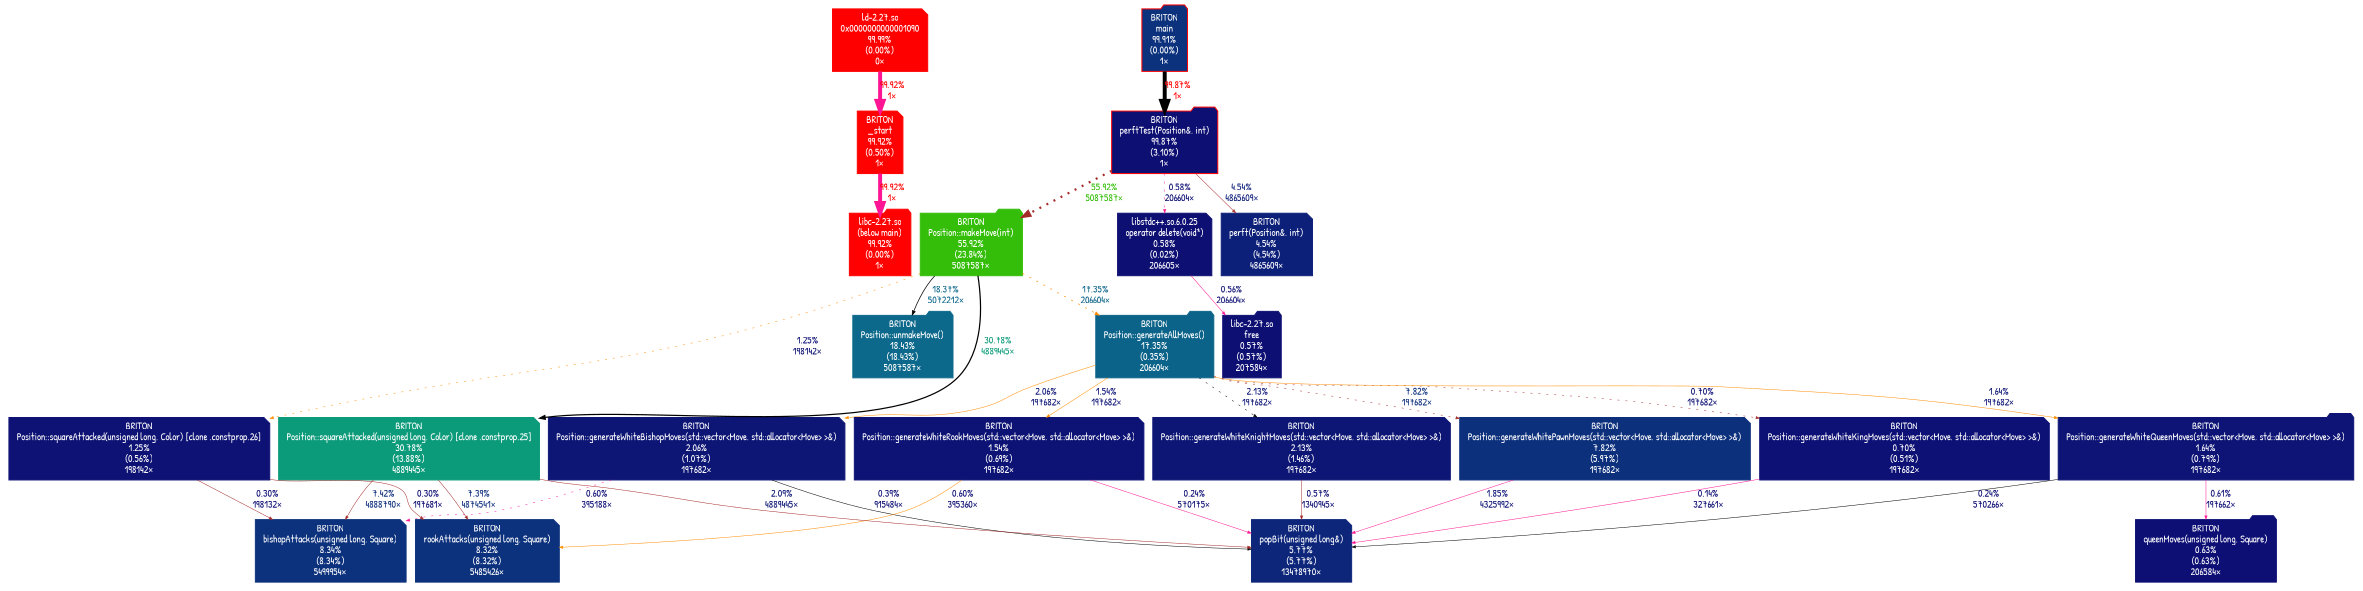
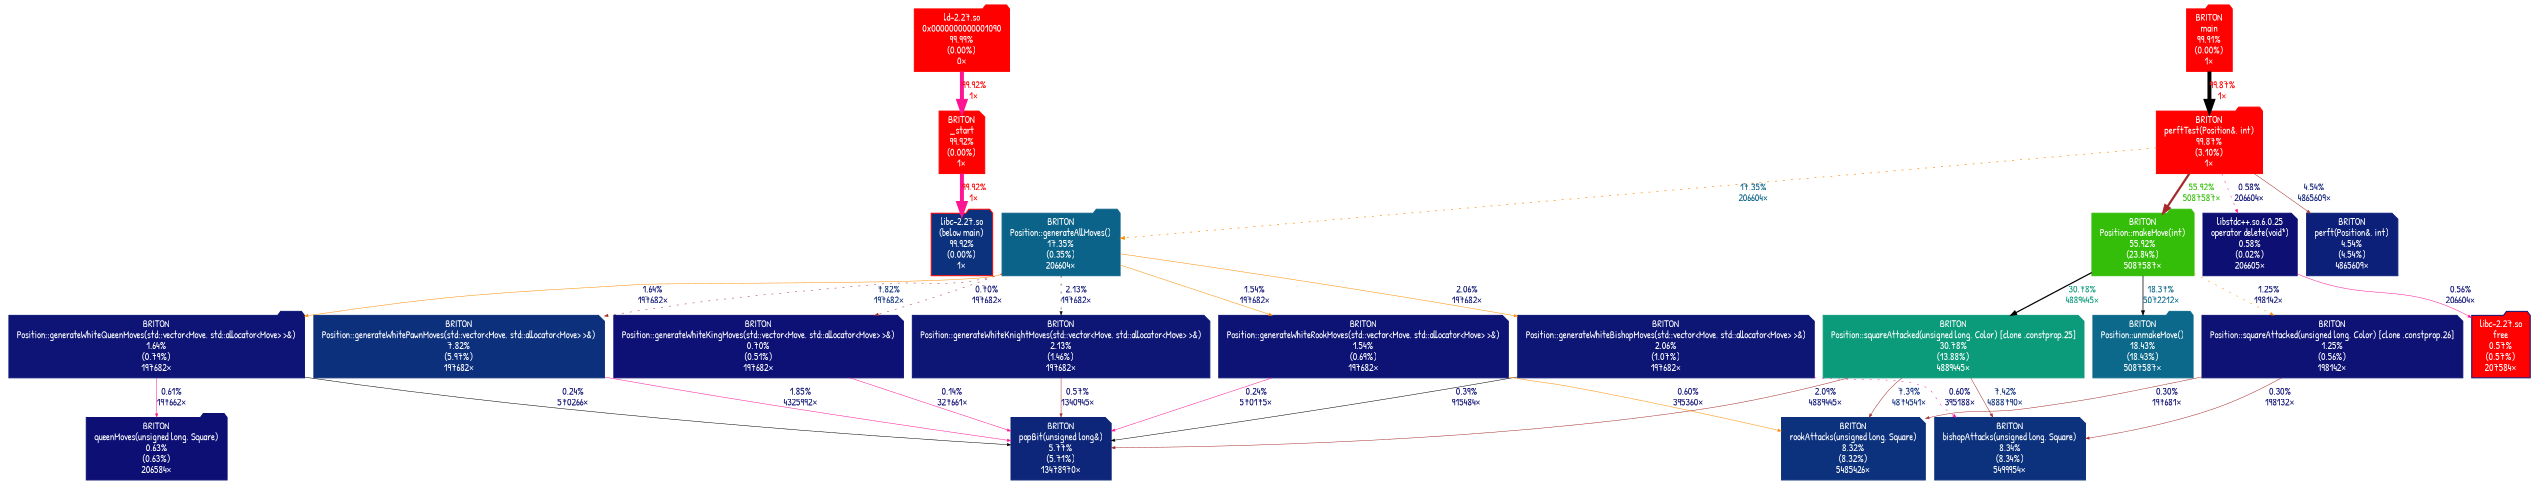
(880, 40) -> (962, 40)
(1165, 40) -> (2209, 40)
(880, 142) -> (962, 142)
(1165, 142) -> (2209, 142)
(1071, 192) -> (2178, 190)
(880, 244) -> (962, 244)
(1059, 293) -> (1640, 193)
(1252, 347) -> (2501, 347)
(1302, 551) -> (1061, 449)
